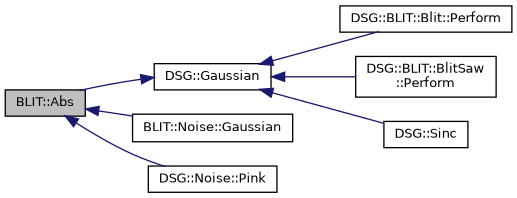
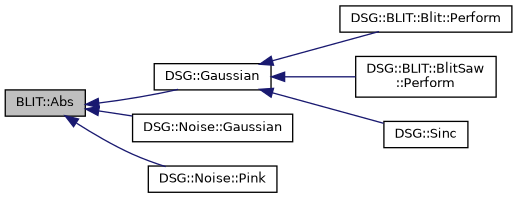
(110, 84) -> (139, 97)
(213, 128) -> (213, 128)
